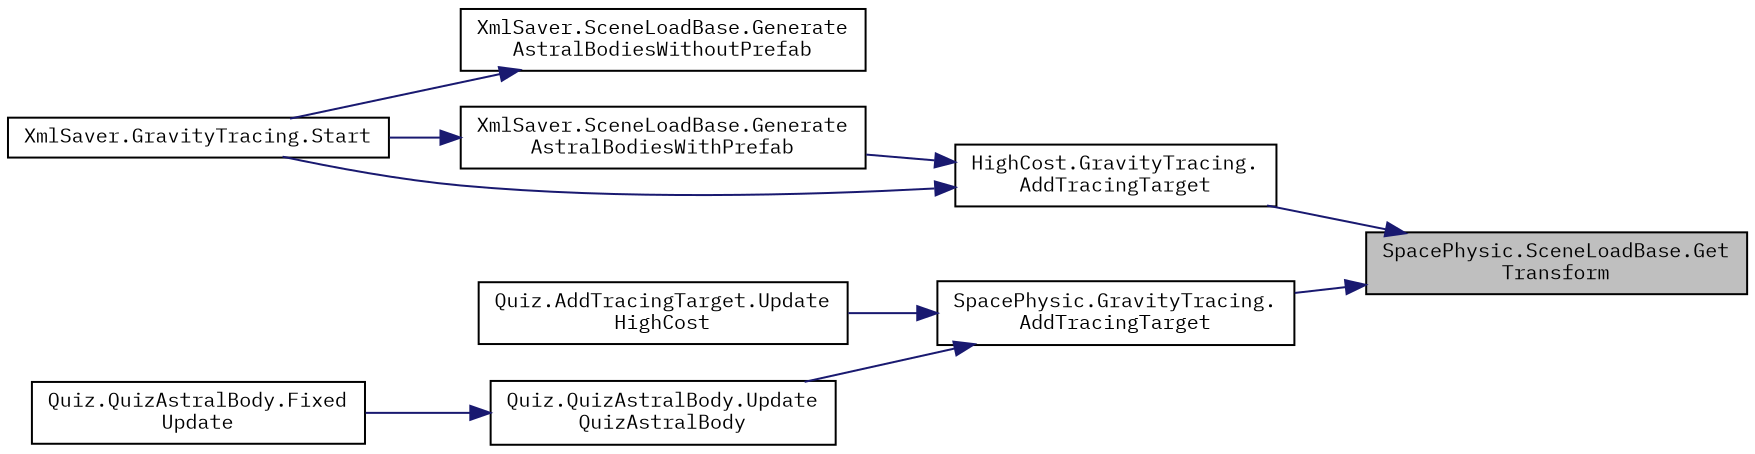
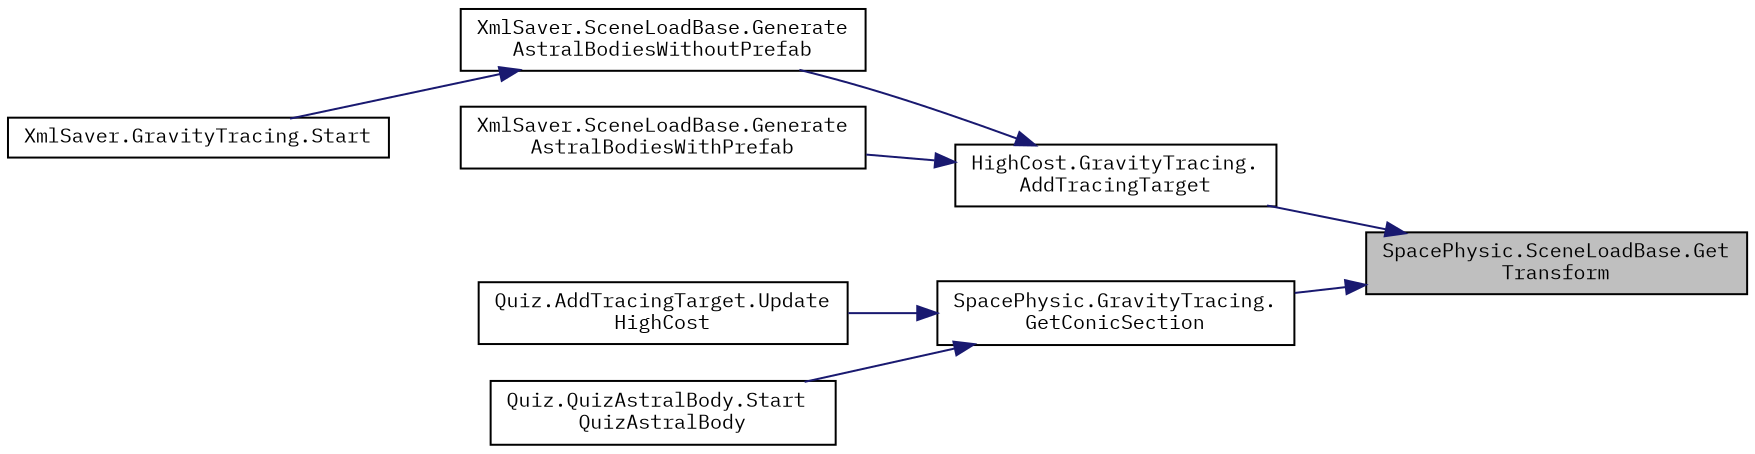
(415, 138) -> none
(607, 194) -> (909, 101)
(1116, 313) -> (1116, 313)
(198, 413) -> none
(663, 413) -> (663, 413)
